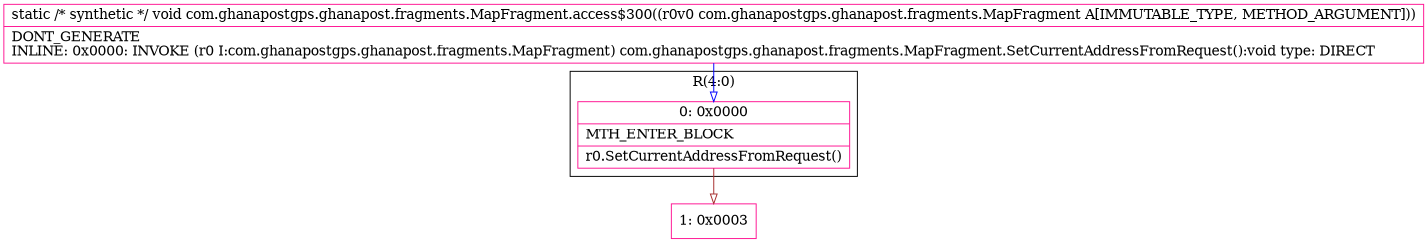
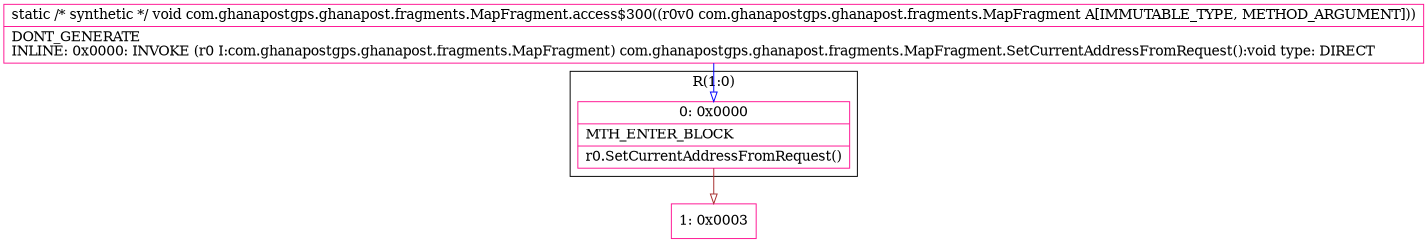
(714, 82) -> (714, 82)
